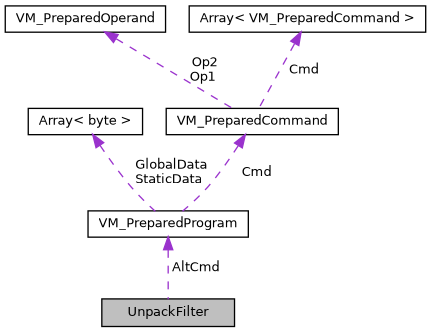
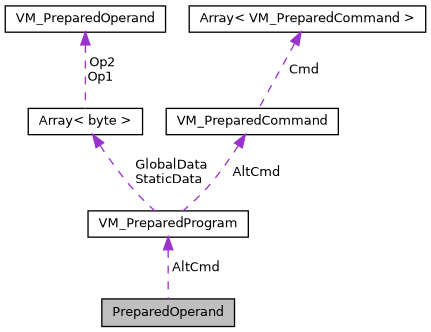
(175, 74) -> (85, 77)
(255, 173) -> (255, 173)
(168, 313) -> (168, 313)
